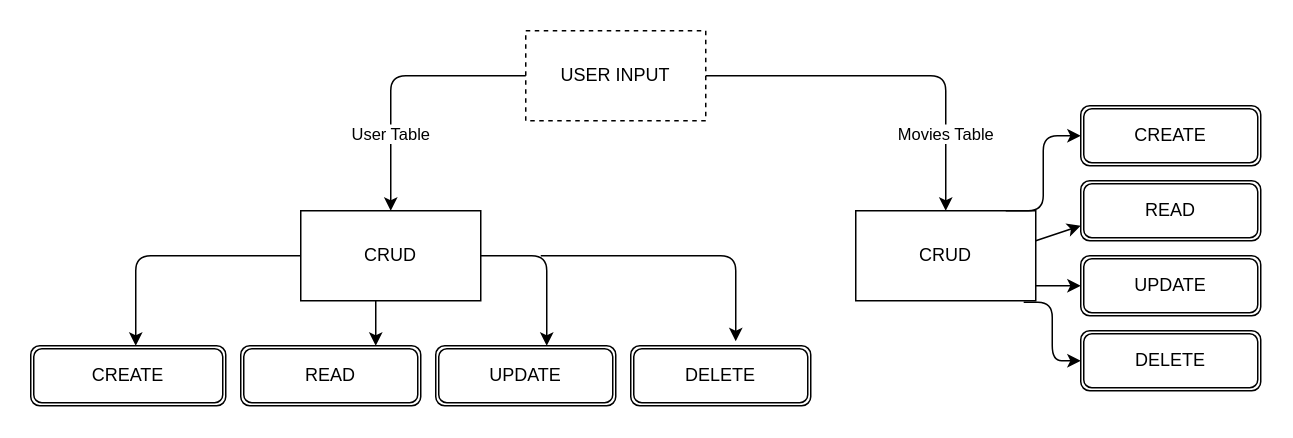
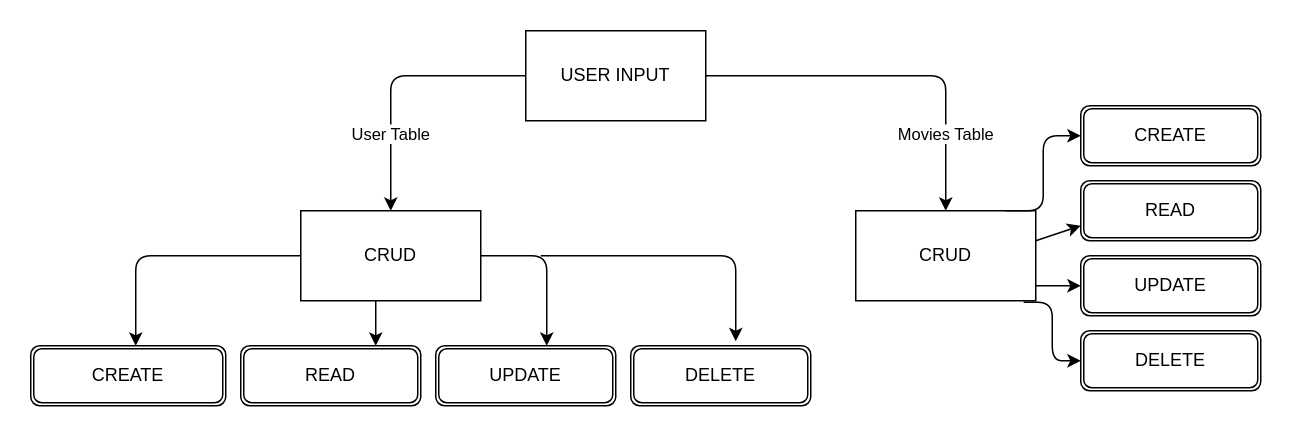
(616, 76) -> (616, 76)
